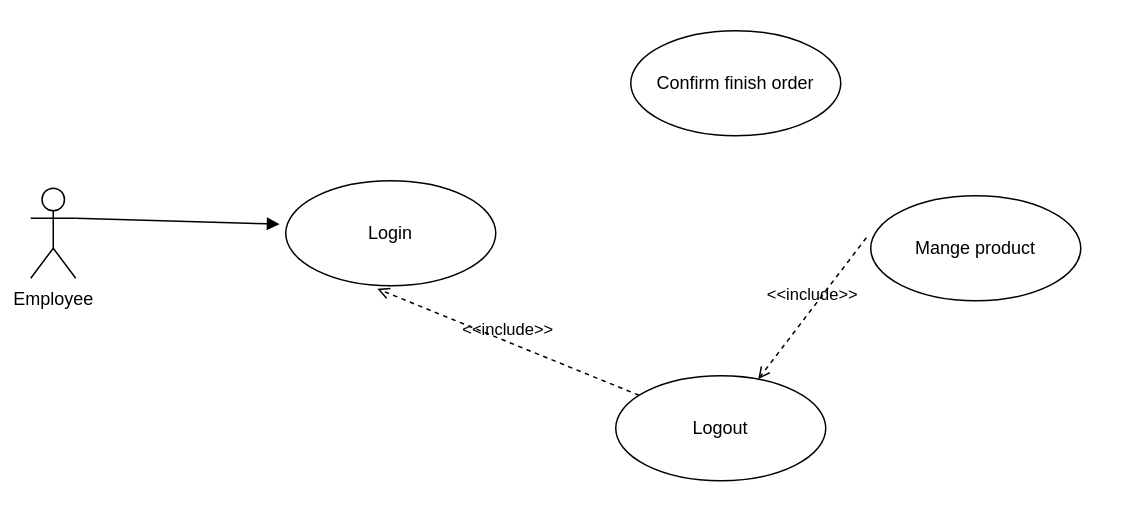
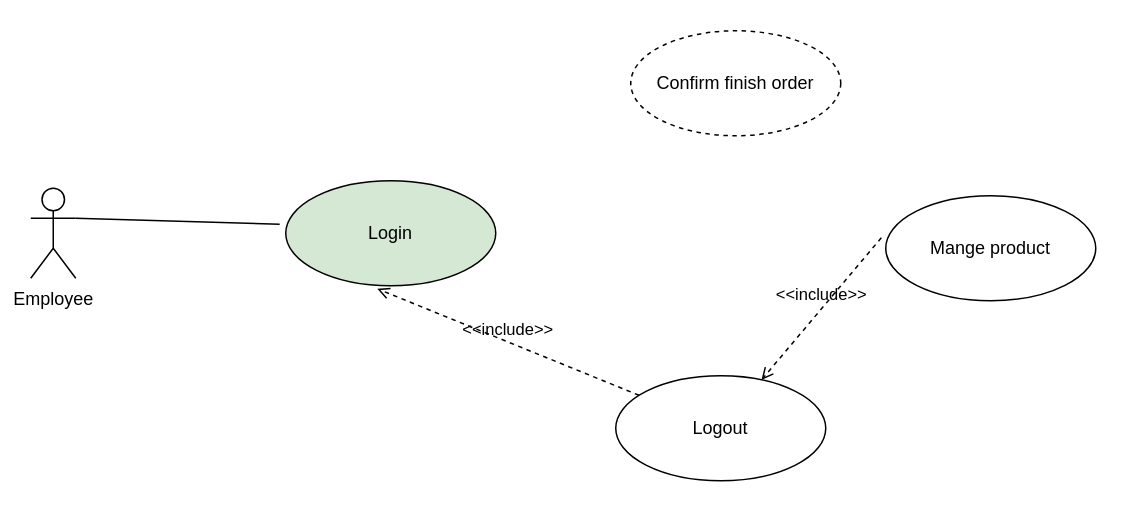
(736, 83) -> (736, 83)
(266, 224) -> (271, 224)
(391, 233) -> (391, 233)
(976, 248) -> (991, 248)
